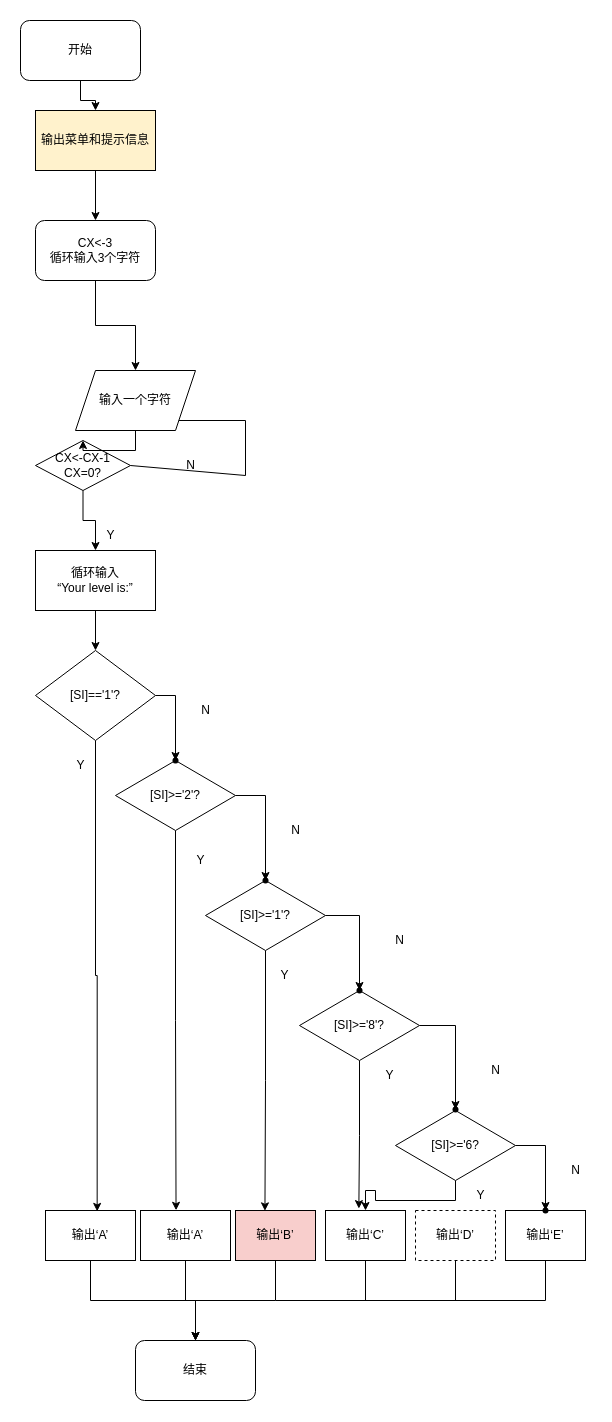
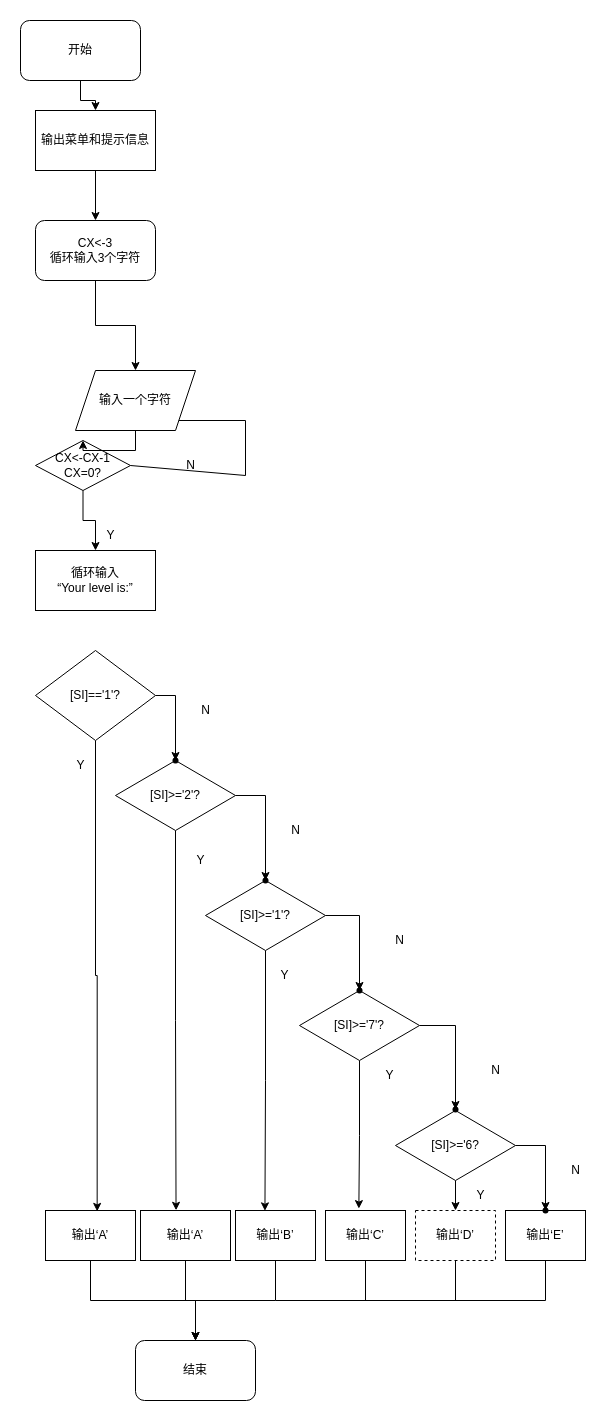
(96, 141) -> (96, 141)
(96, 627) -> none
(360, 1026) -> (360, 1026)
(401, 1201) -> (456, 1201)
(276, 1236) -> (276, 1236)
